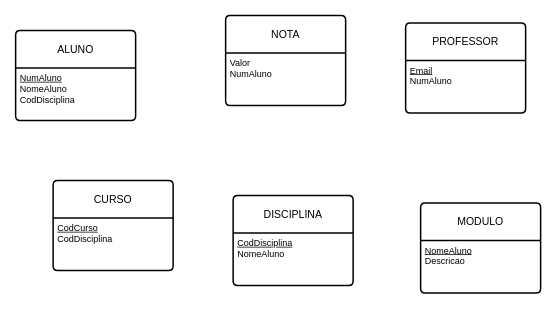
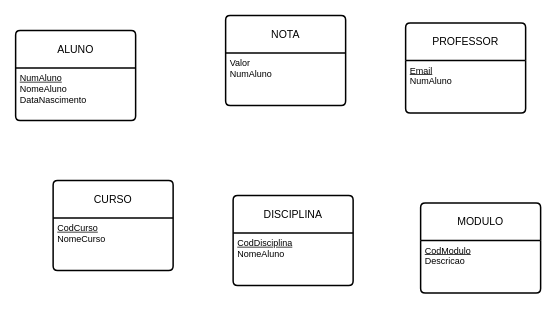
(48, 89) -> (54, 89)
(85, 234) -> (80, 234)
(446, 256) -> (446, 256)
